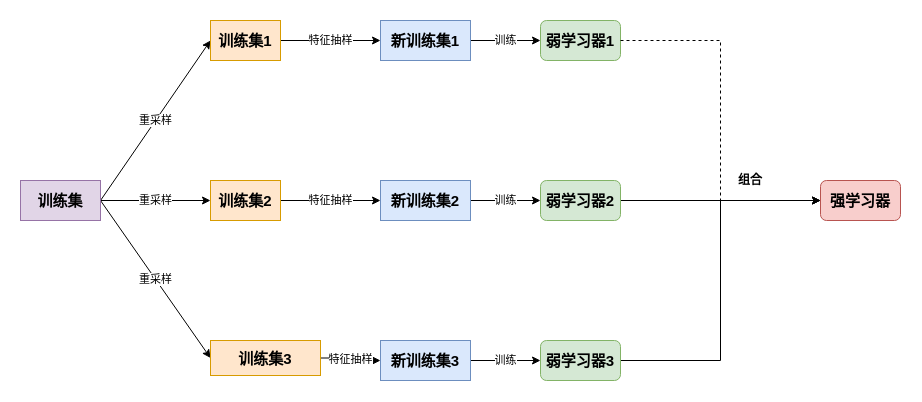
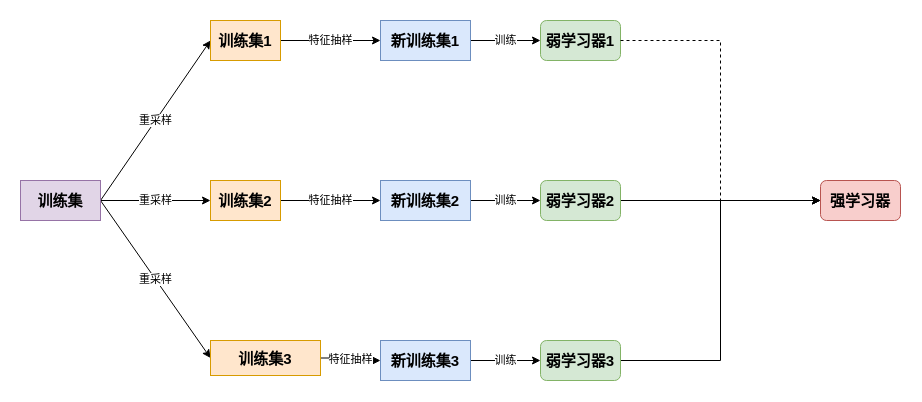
(751, 181) -> none
